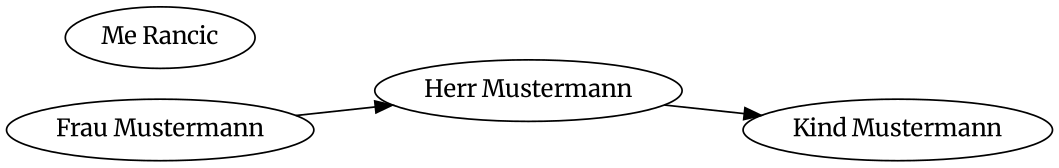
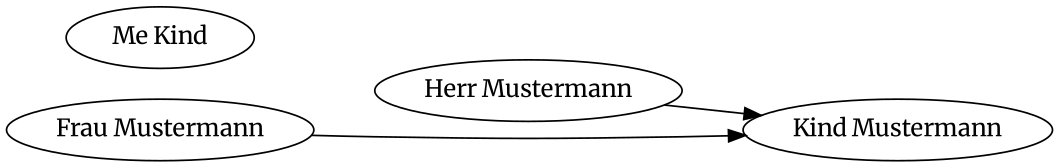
(160, 38) -> (160, 38)
(335, 111) -> (520, 138)
